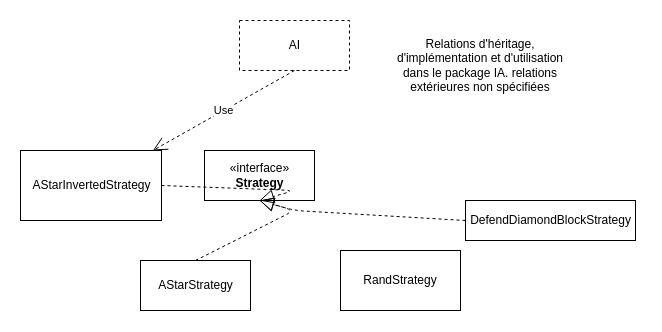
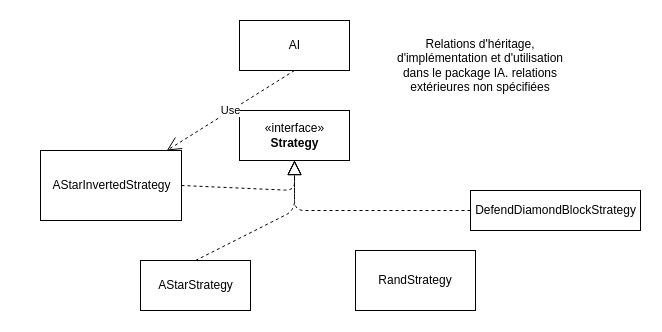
(295, 46) -> (295, 46)
(260, 176) -> (295, 136)
(91, 186) -> (111, 186)
(551, 221) -> (556, 211)
(401, 281) -> (416, 281)
